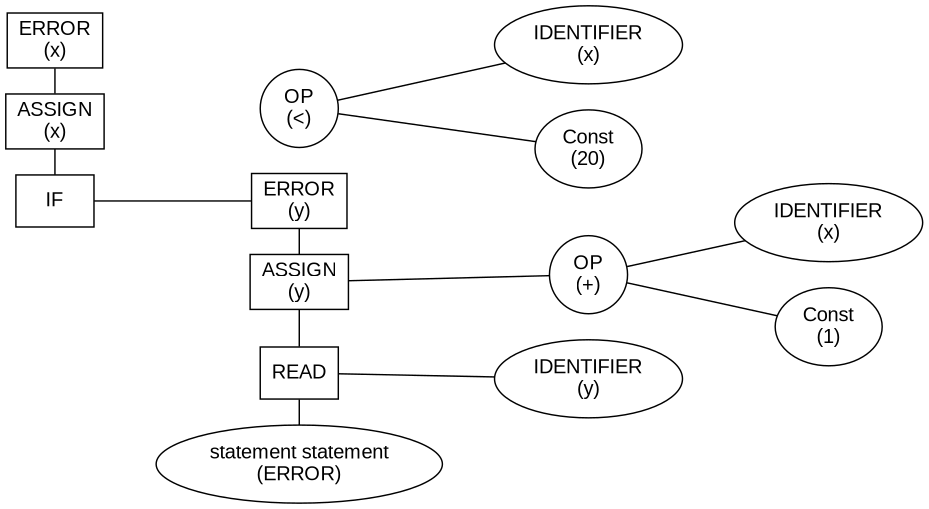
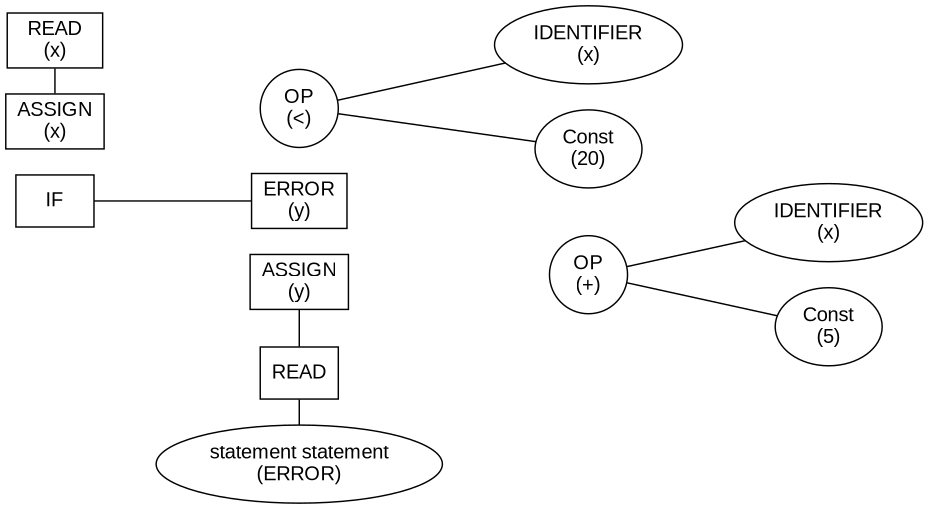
(55, 40) -> (55, 40)
(55, 162) -> none
(299, 241) -> none
(449, 278) -> none
(829, 327) -> (829, 327)
(589, 379) -> none
